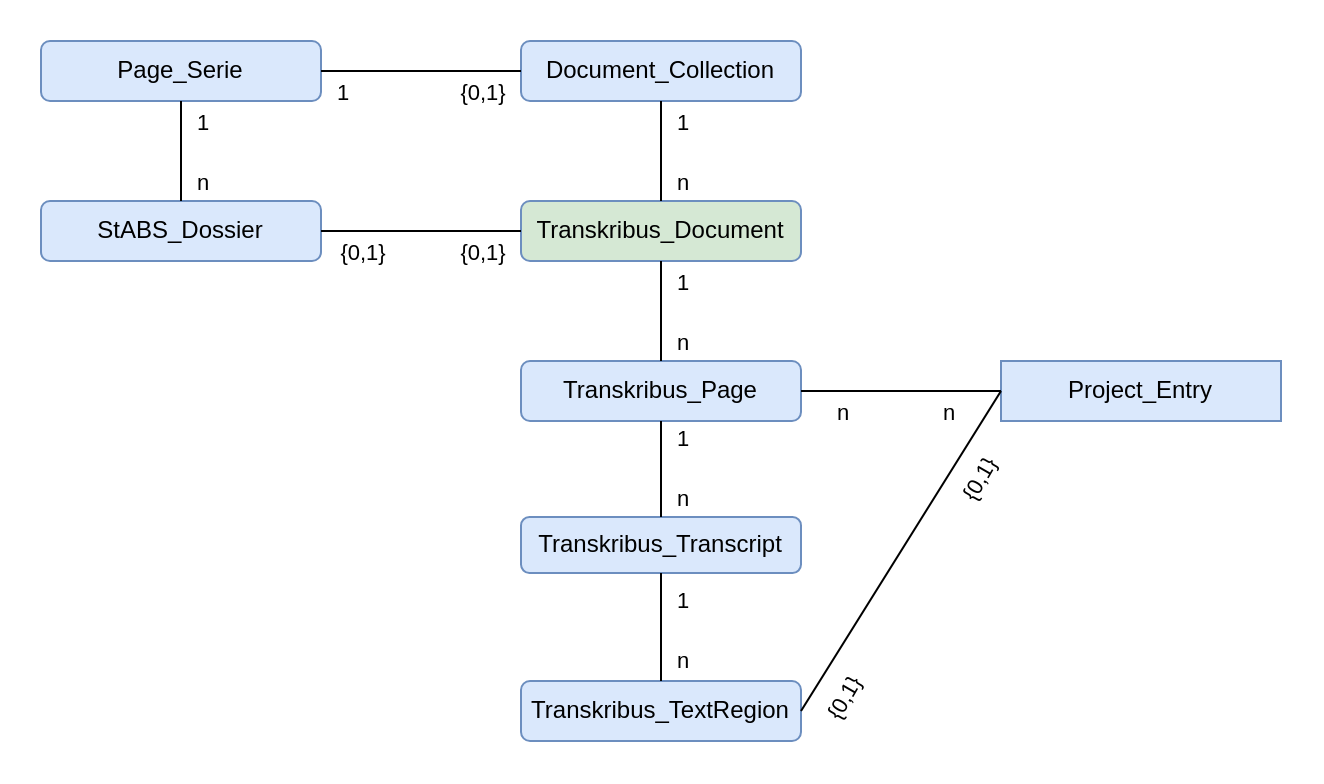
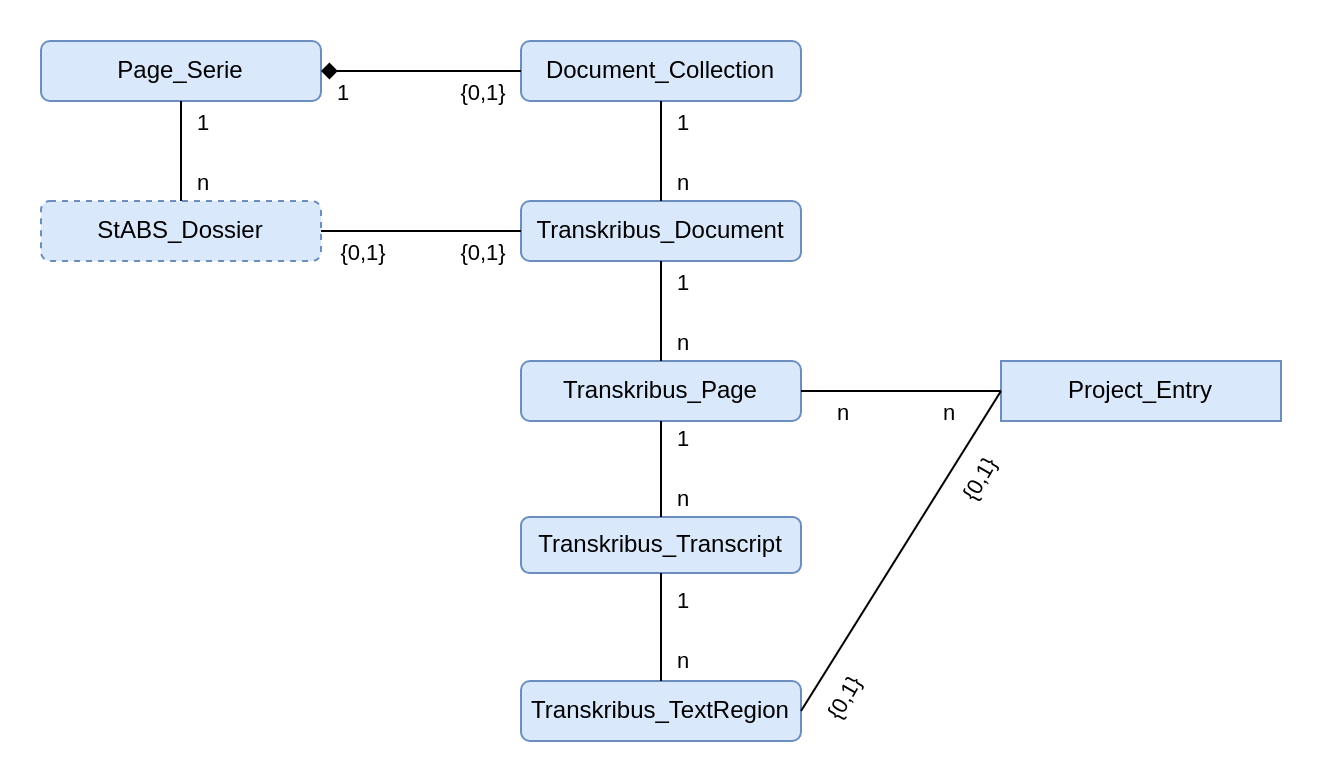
(329, 71) -> (337, 71)
(181, 231) -> (181, 231)
(661, 231) -> (661, 231)
